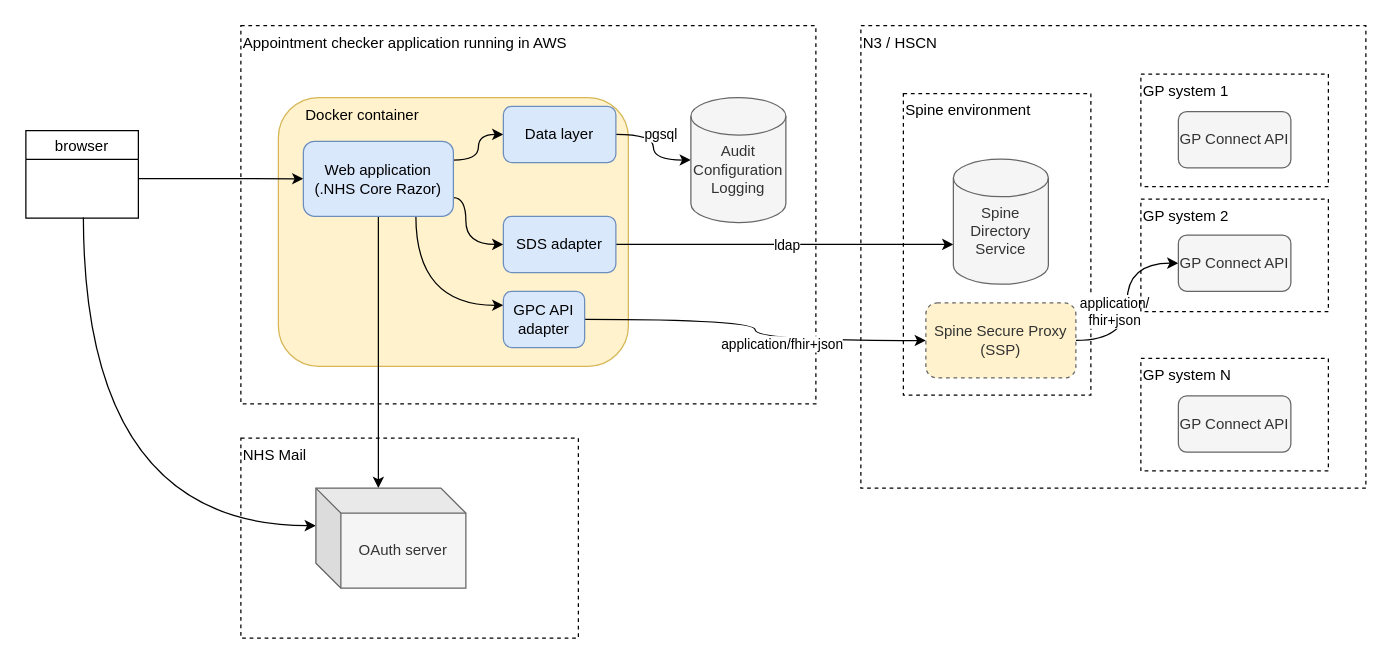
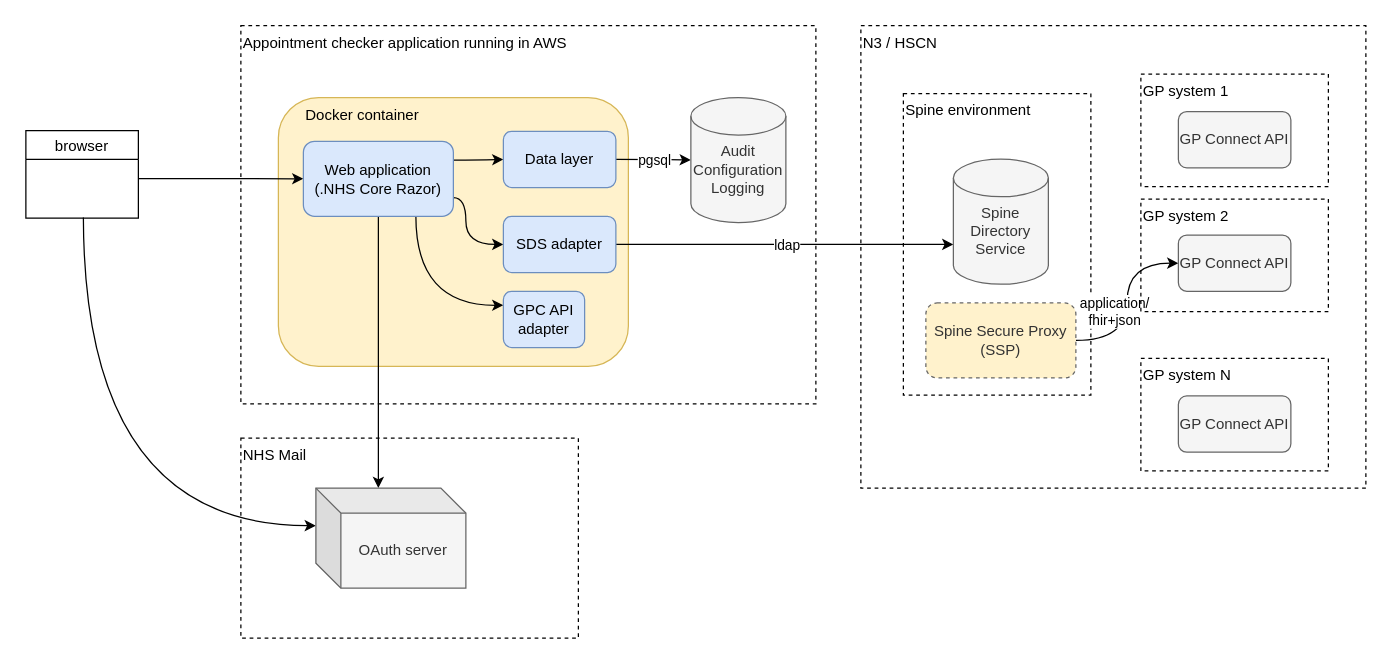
(559, 134) -> (559, 159)
(678, 321) -> none
